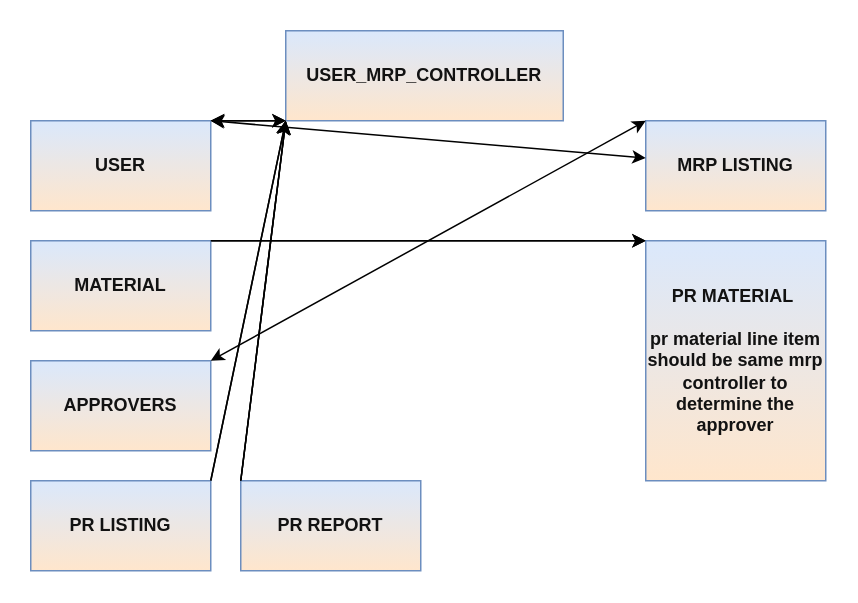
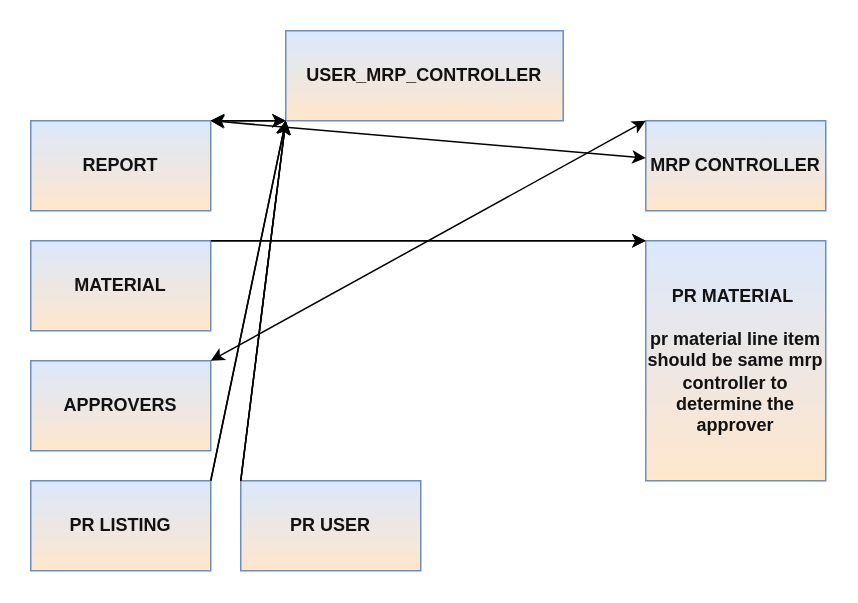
(121, 166) -> (121, 166)
(736, 166) -> (736, 166)
(331, 526) -> (331, 526)
